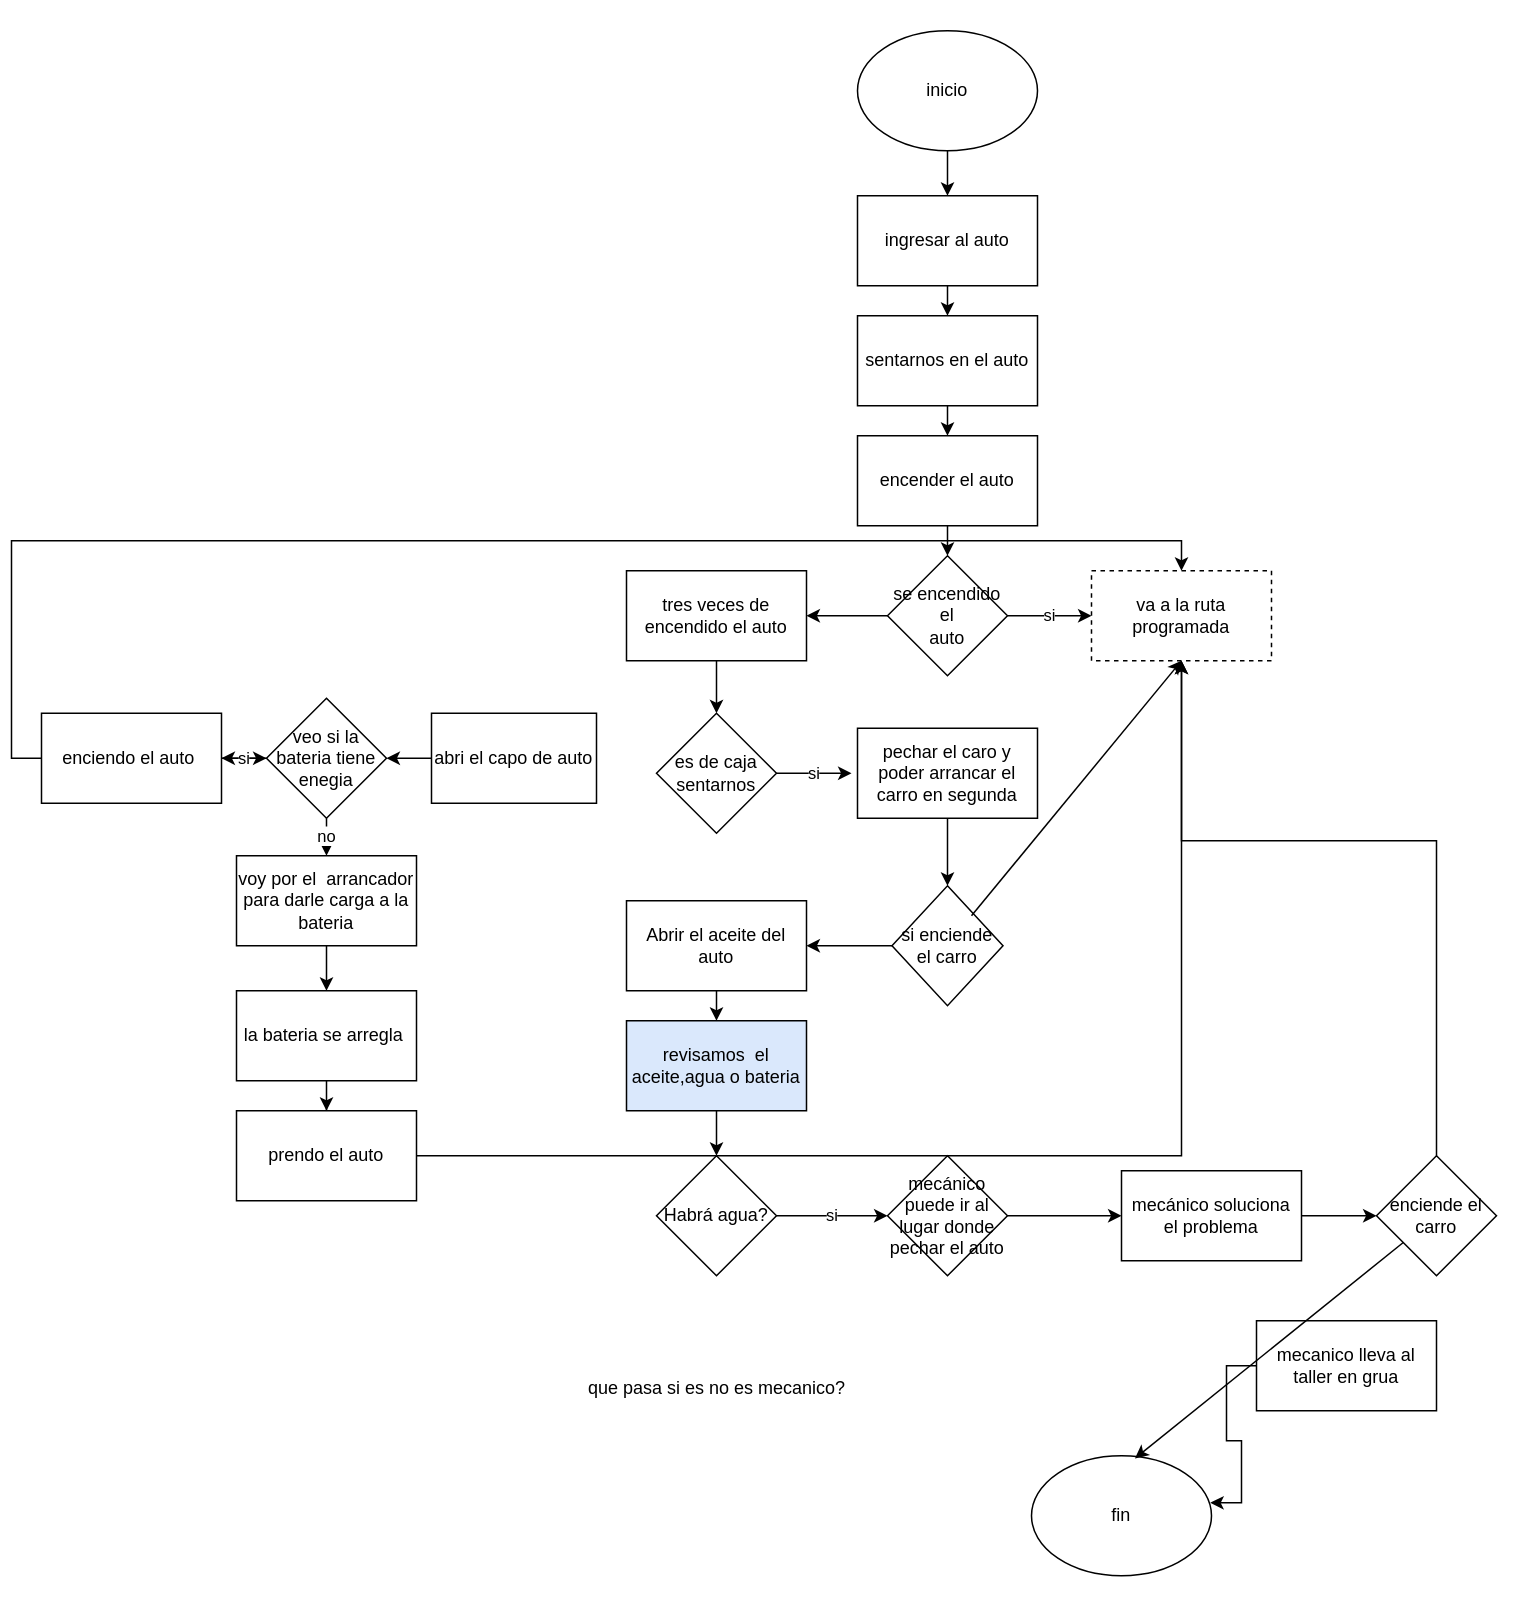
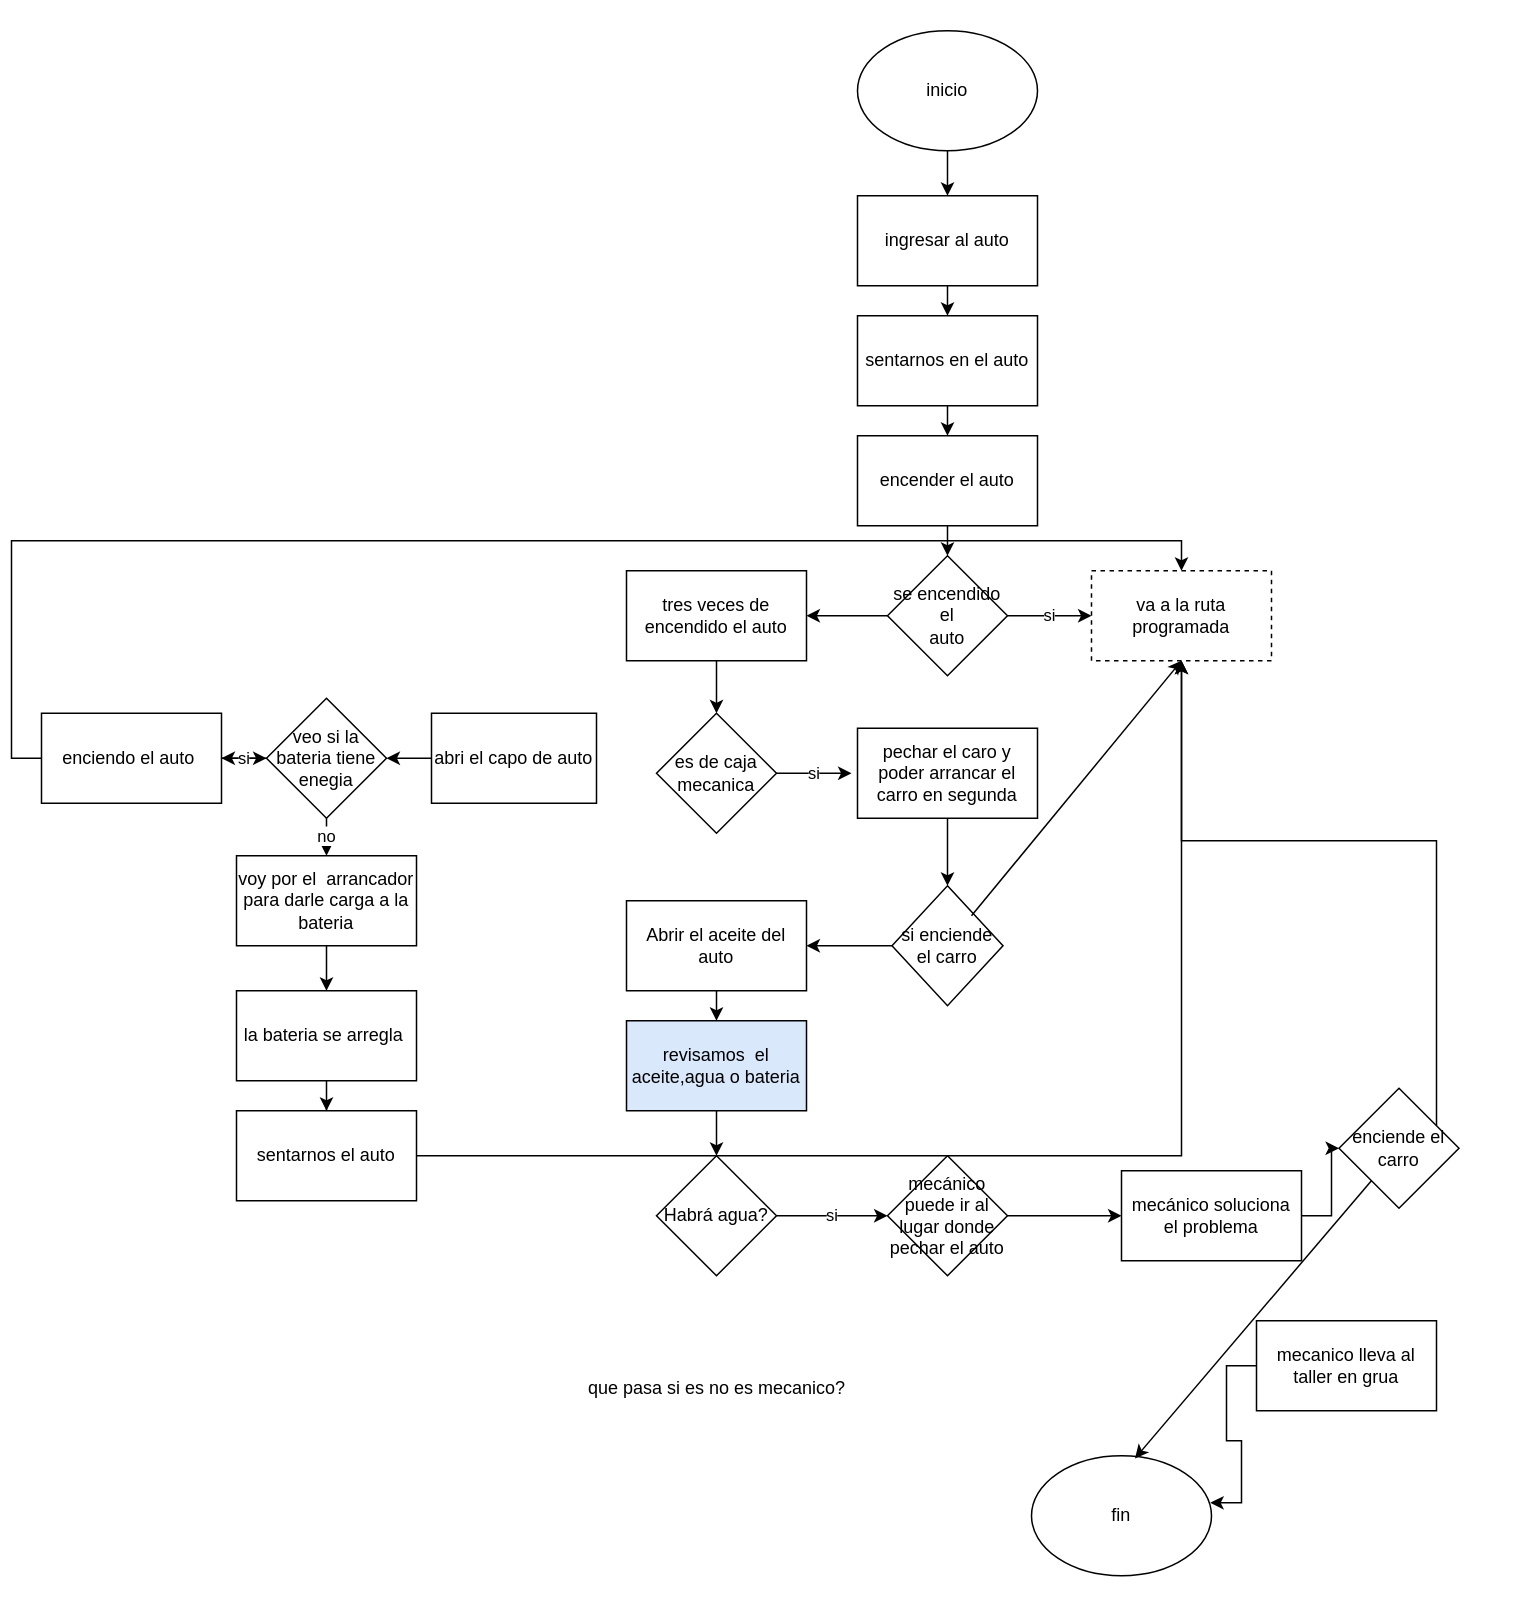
(716, 773) -> (716, 773)
(326, 1156) -> (326, 1156)
(1436, 1216) -> (1399, 1148)
